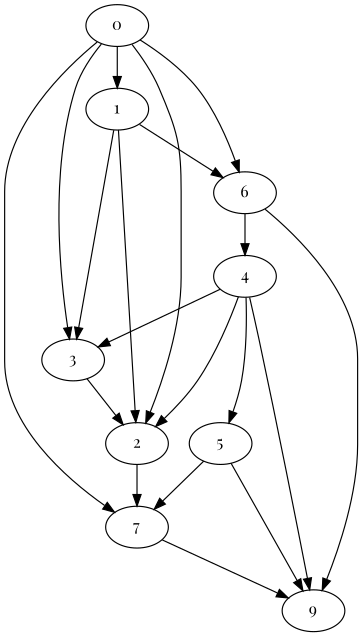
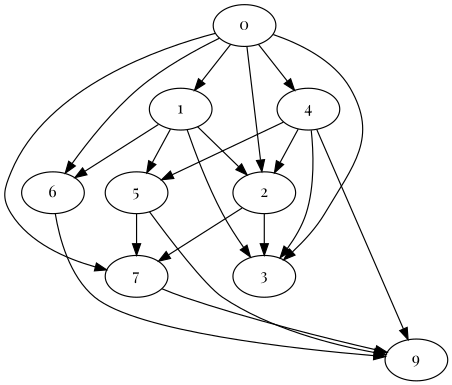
none -> (161, 146)
(245, 229) -> (273, 63)
(101, 397) -> (264, 229)
